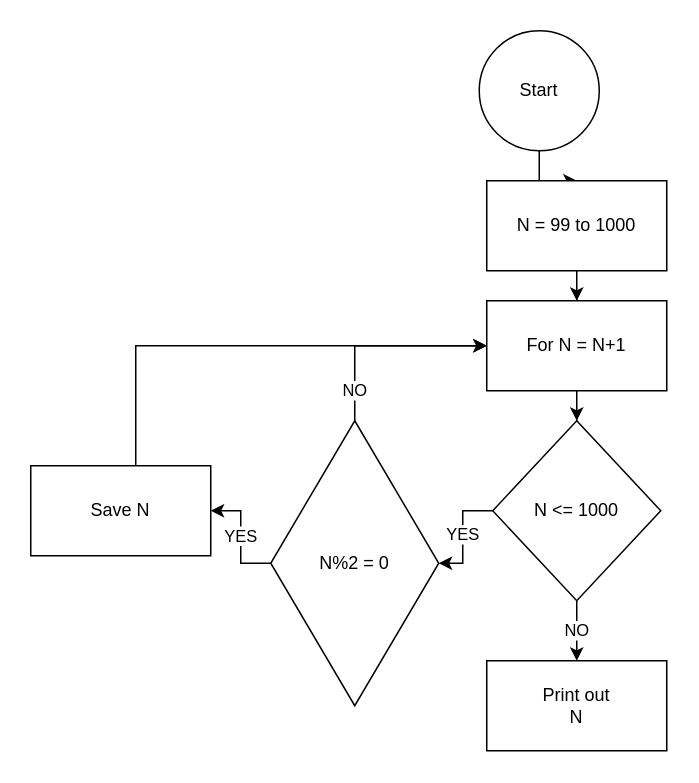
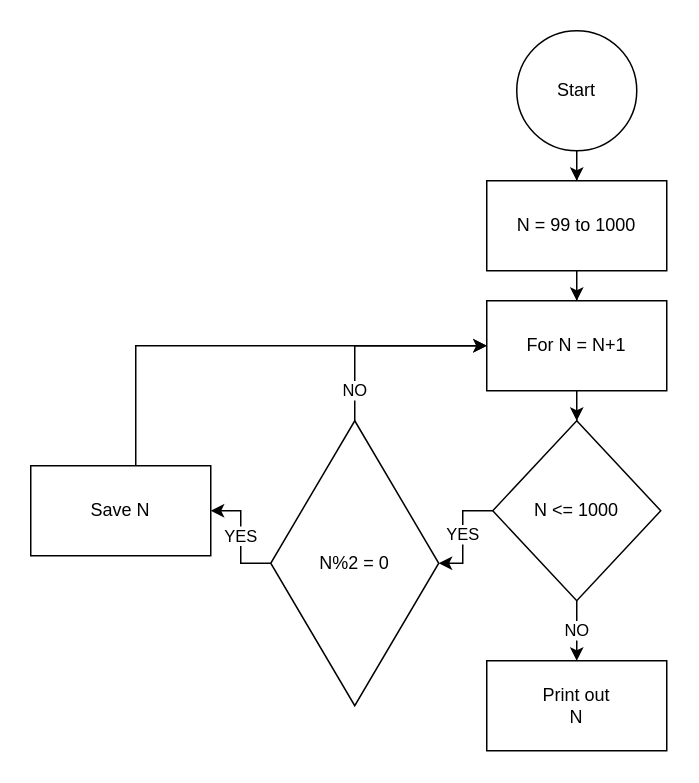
(539, 91) -> (577, 91)
